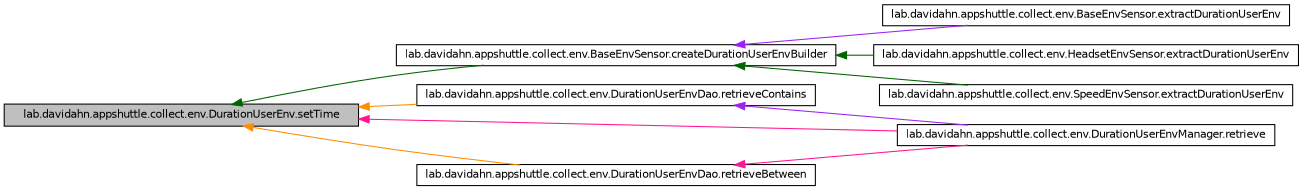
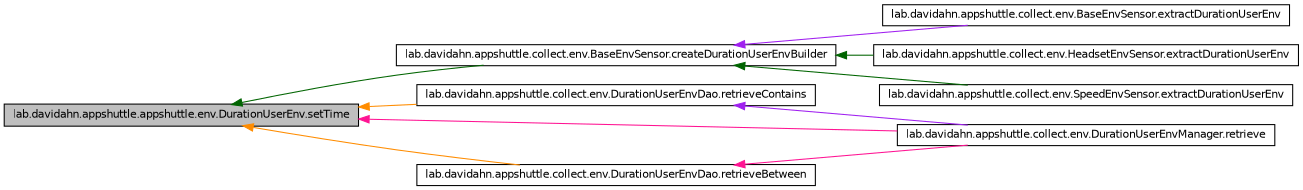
(181, 115) -> (181, 115)
